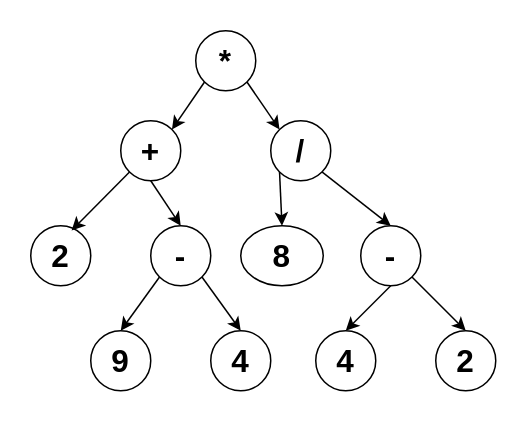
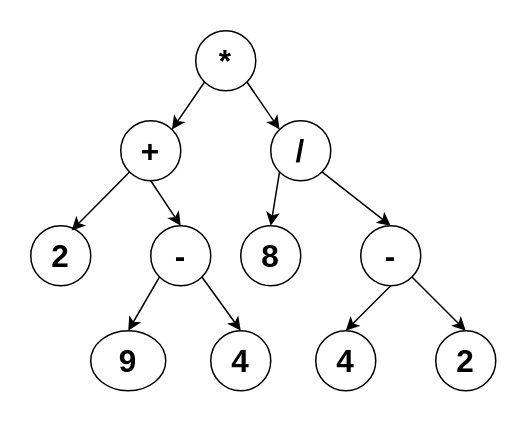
(282, 256) -> (271, 256)
(121, 361) -> (128, 361)
